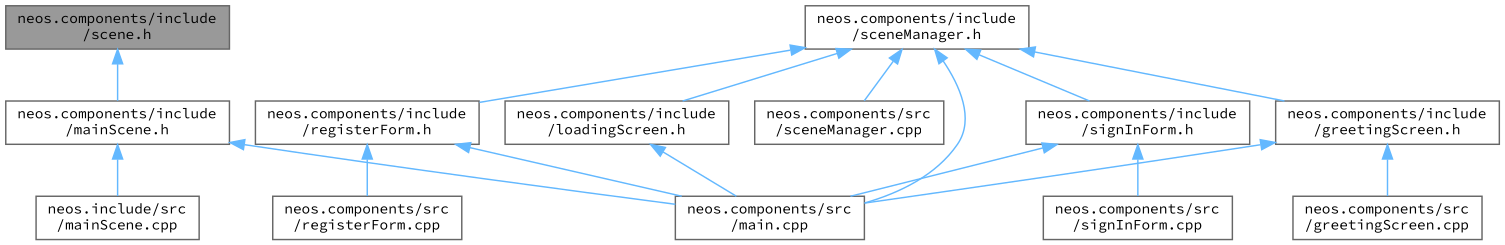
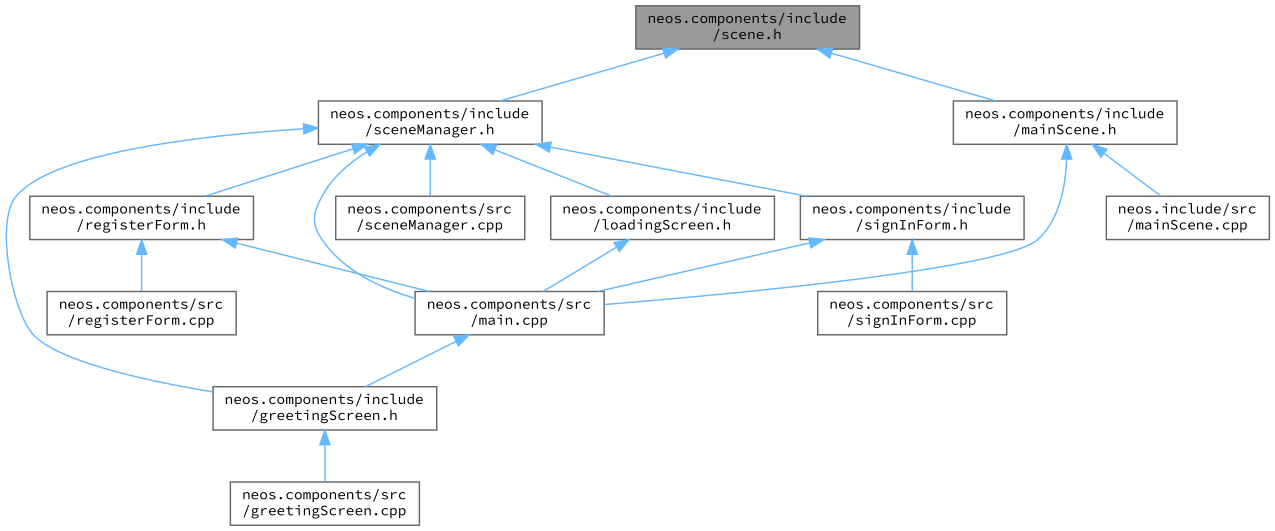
none -> (582, 77)
(1063, 174) -> (411, 364)
